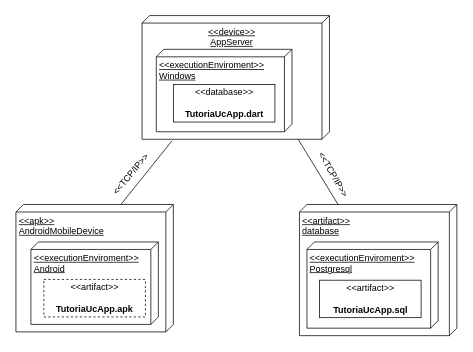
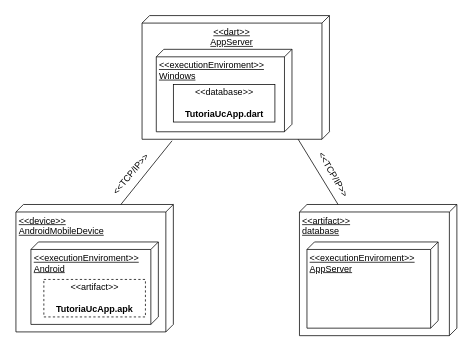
(232, 37) -> (232, 37)
(62, 226) -> (62, 226)
(366, 264) -> (366, 264)
(371, 299) -> none
